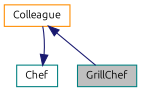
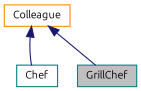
(44, 40) -> (30, 51)
